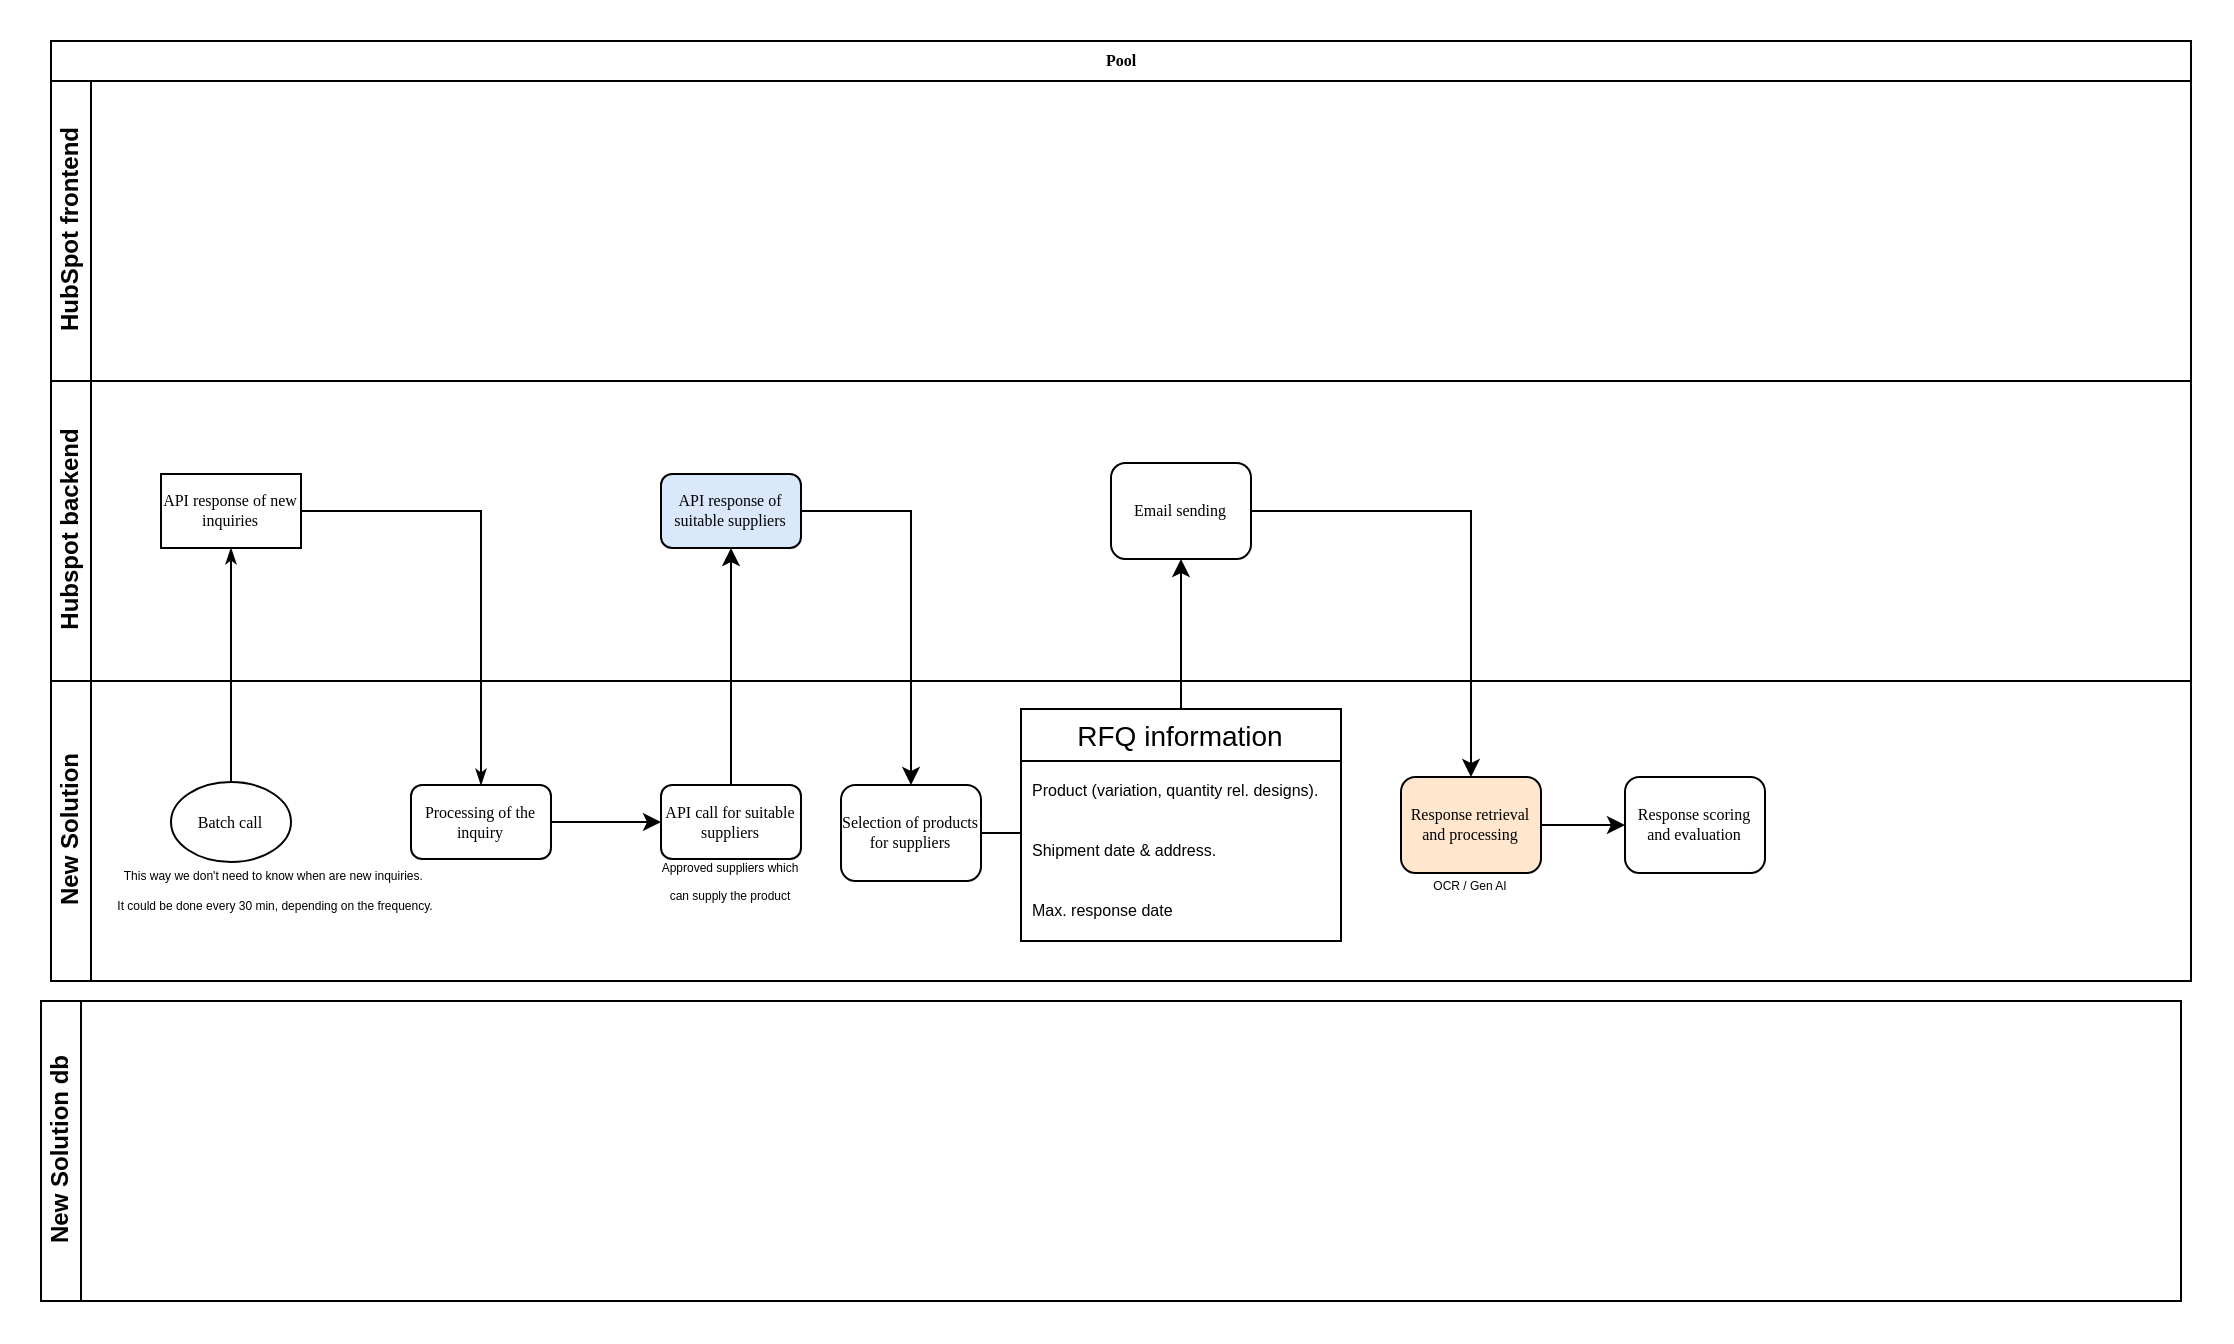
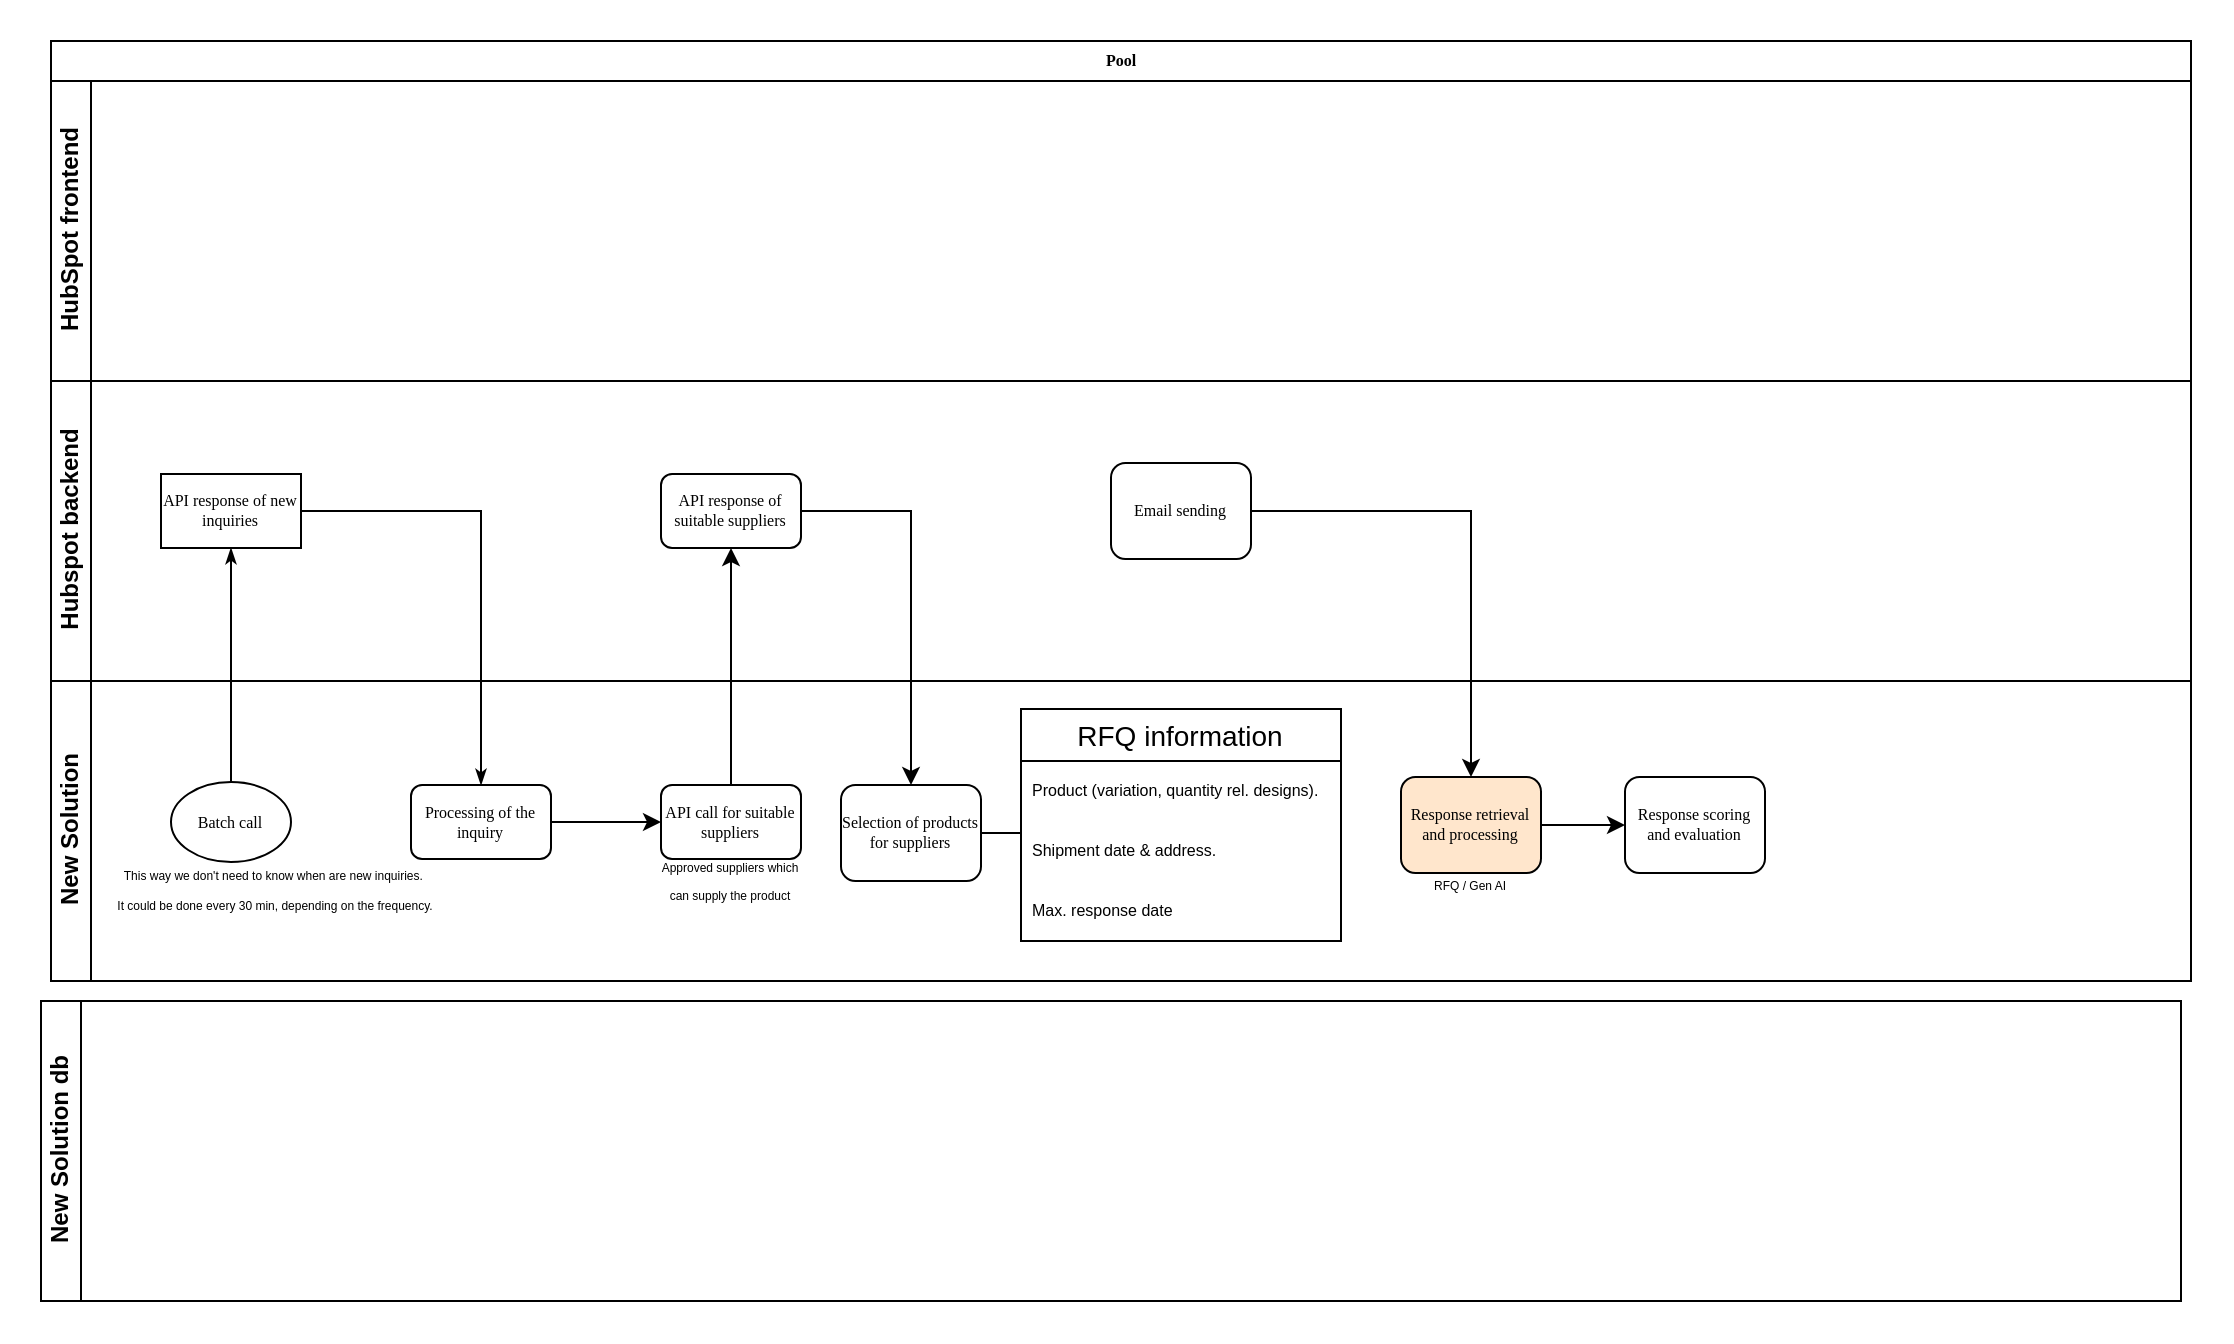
(731, 511) -> (731, 511)
(1181, 625) -> none
(1471, 883) -> (1471, 883)
